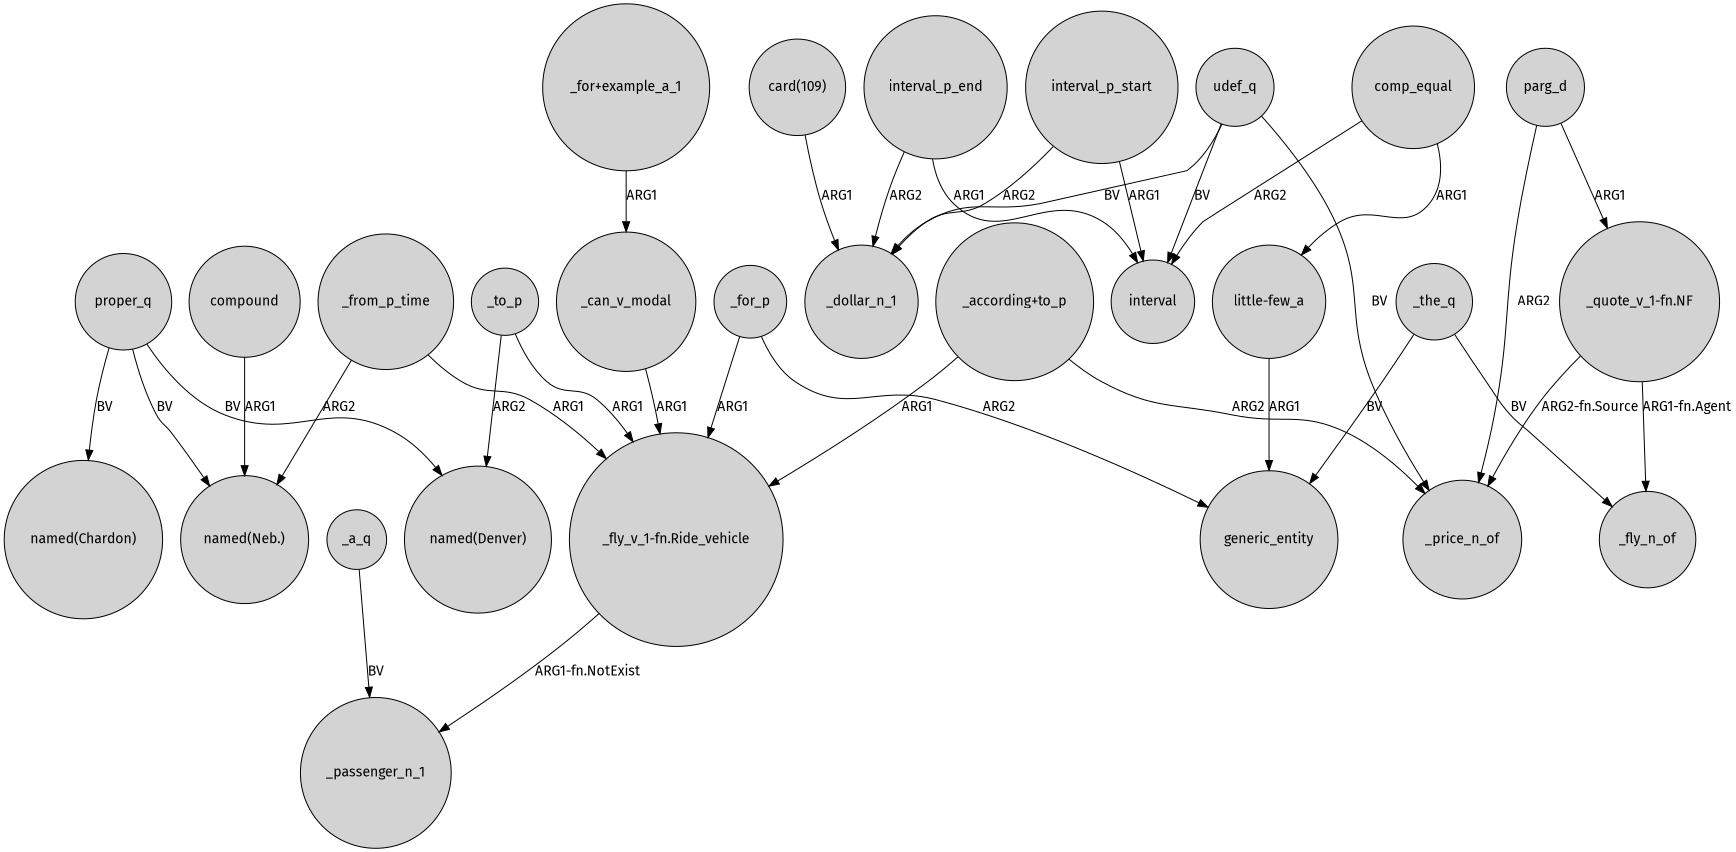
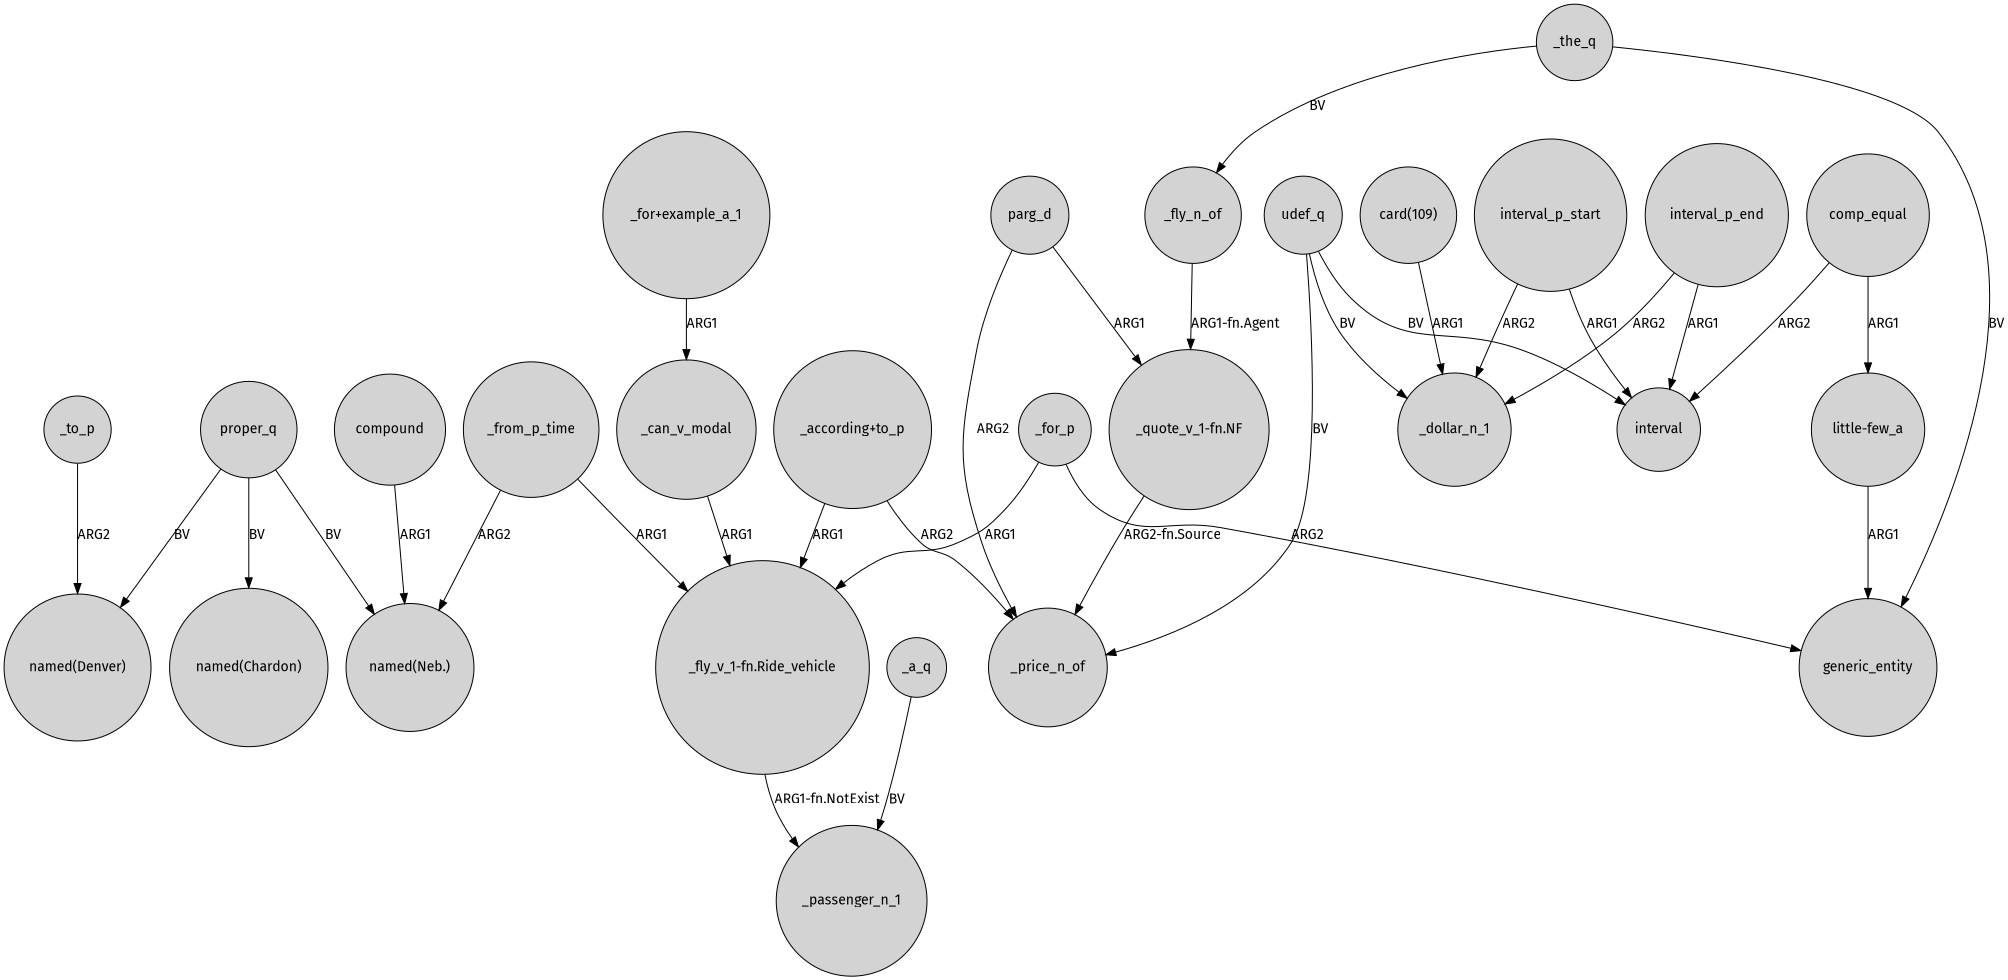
(566, 390) -> none
(1644, 431) -> (1191, 301)
